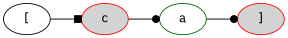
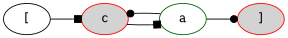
none -> (147, 13)
(140, 19) -> (139, 25)
